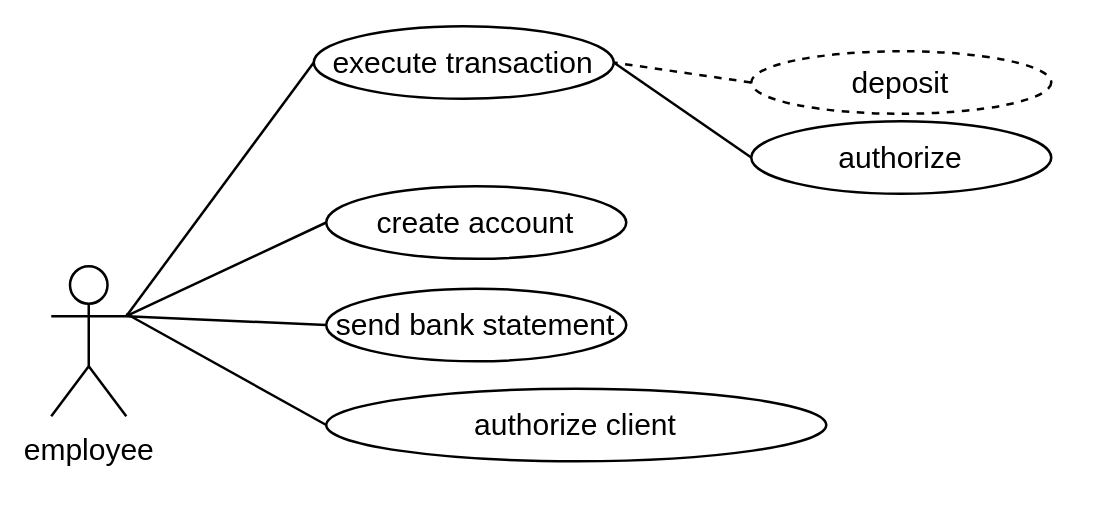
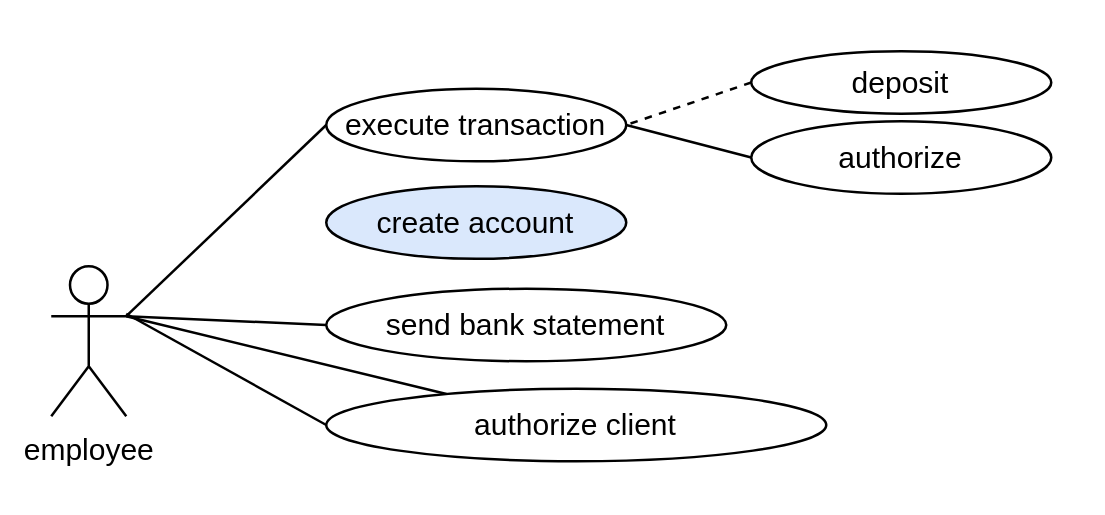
(464, 63) -> (476, 125)
(901, 83) -> (901, 83)
(476, 223) -> (476, 223)
(231, 267) -> (298, 358)
(476, 325) -> (526, 325)
